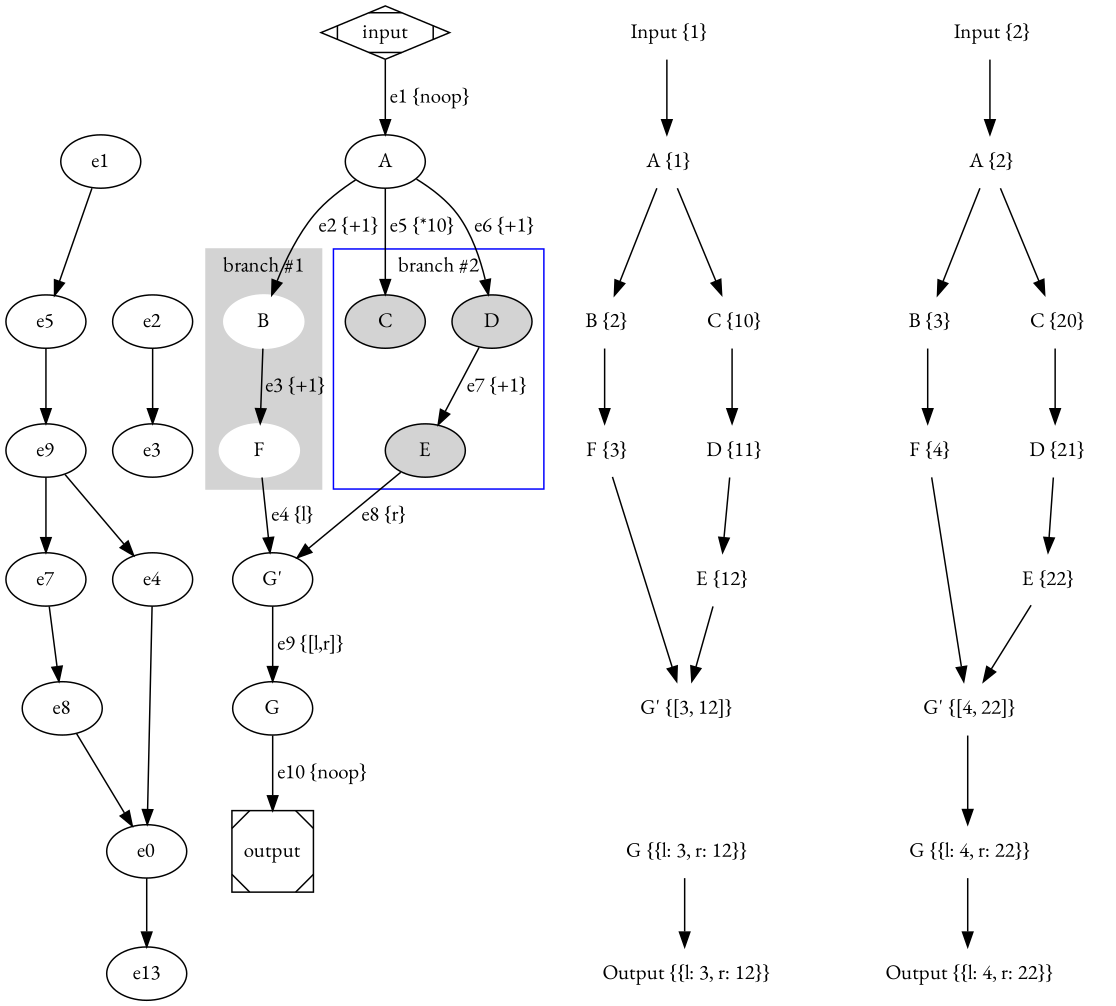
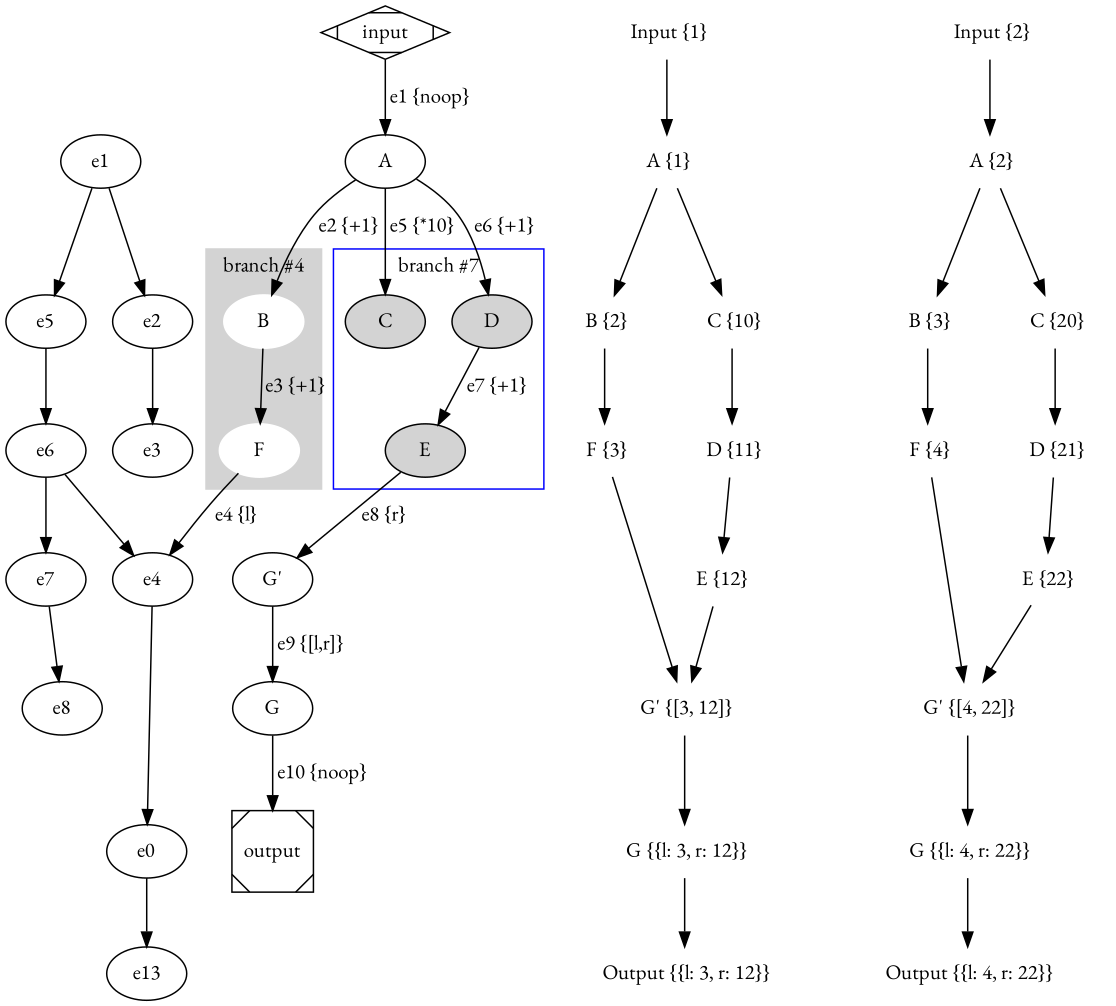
none -> (124, 235)
(264, 266) -> (264, 266)
(439, 266) -> (439, 266)
(46, 451) -> (46, 451)
(265, 508) -> (208, 507)
none -> (685, 772)
(100, 773) -> none
